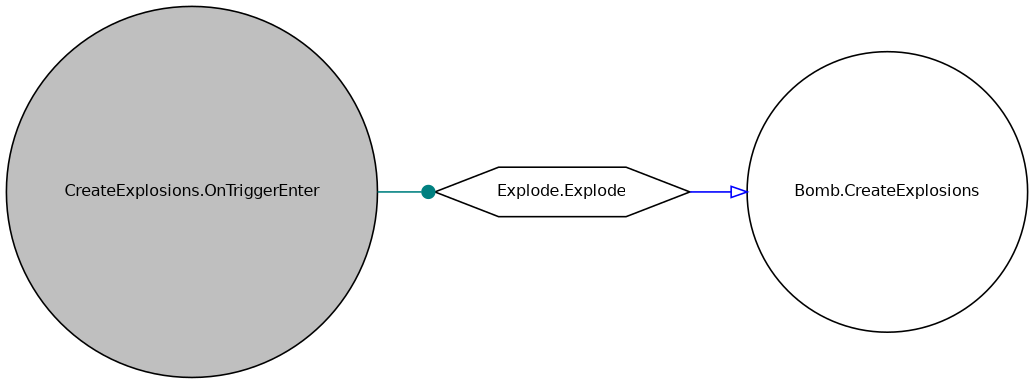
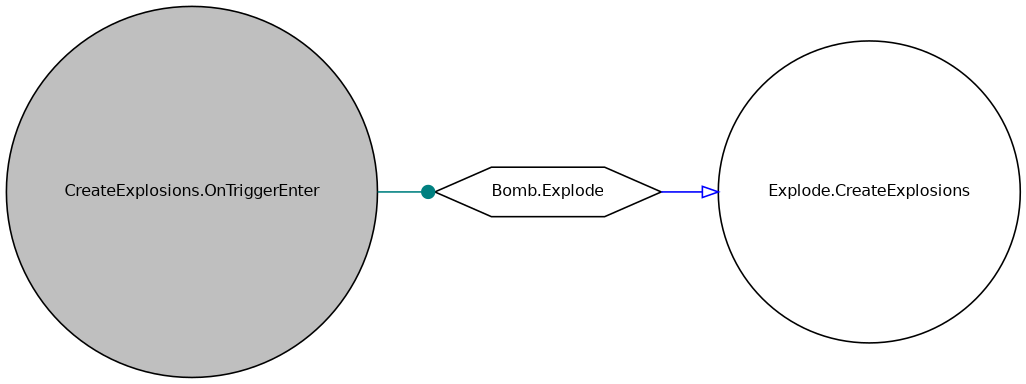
(562, 192) -> (548, 192)
(887, 192) -> (869, 192)
